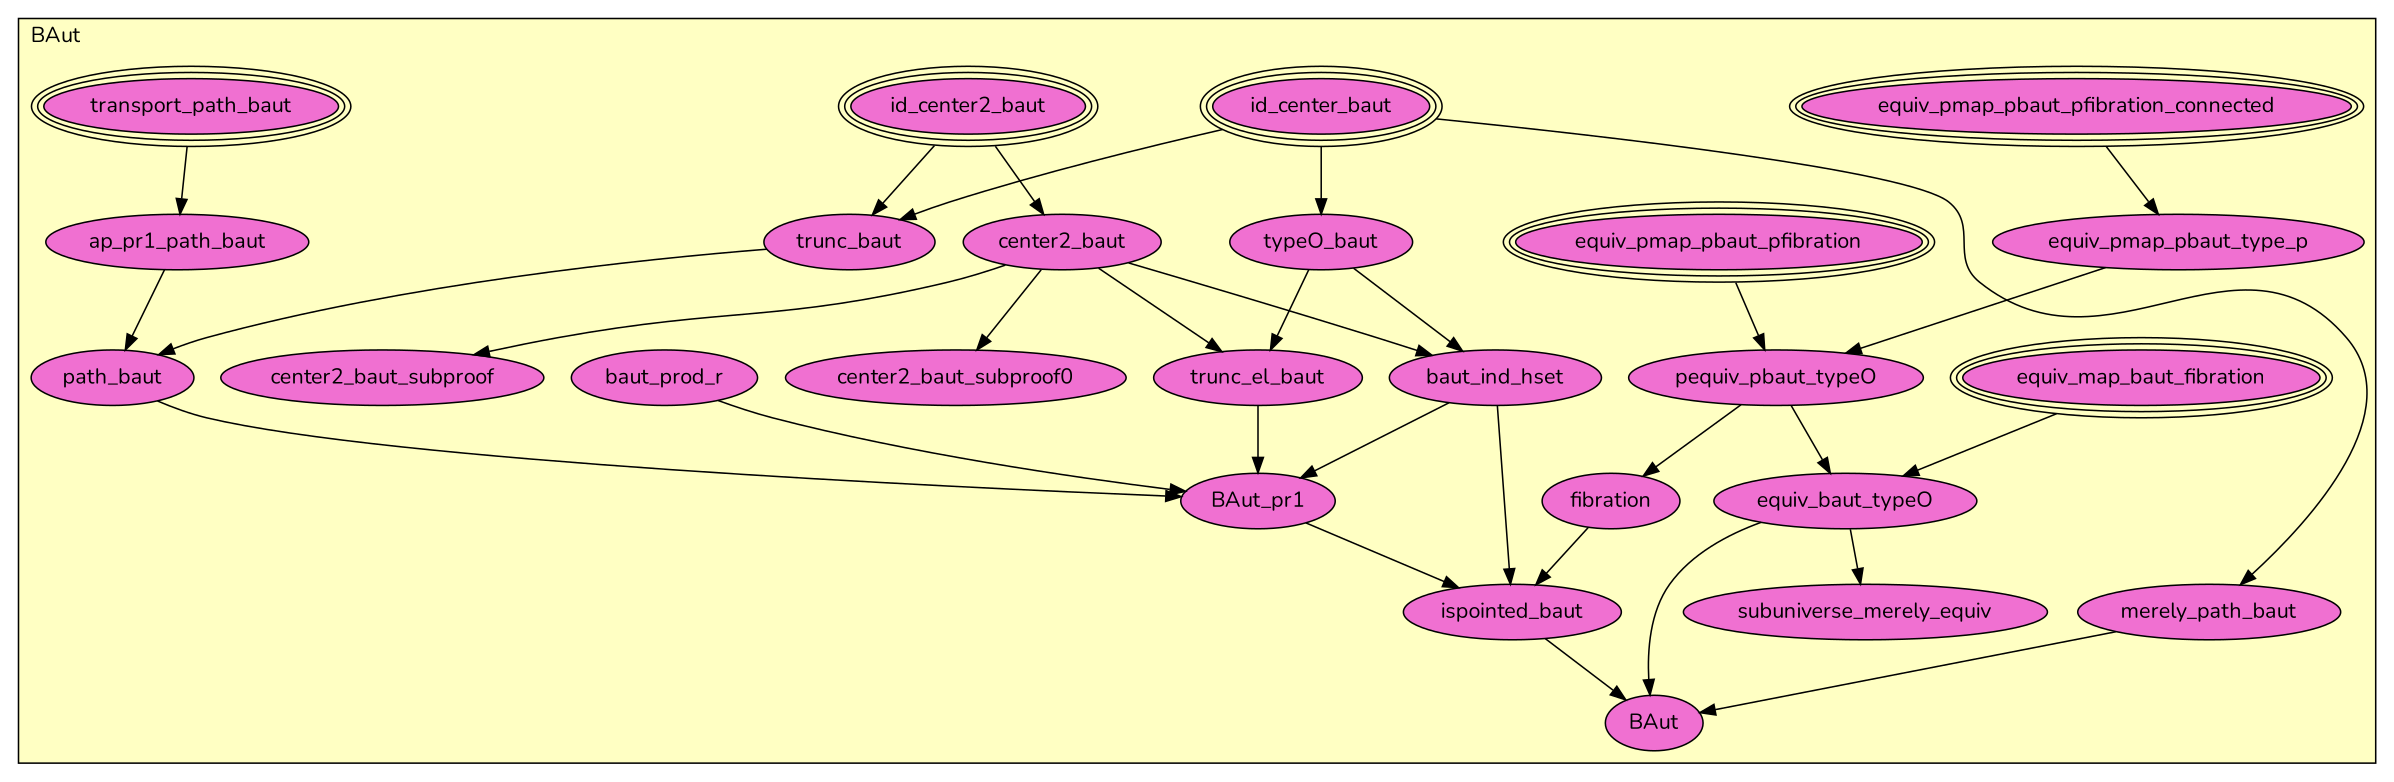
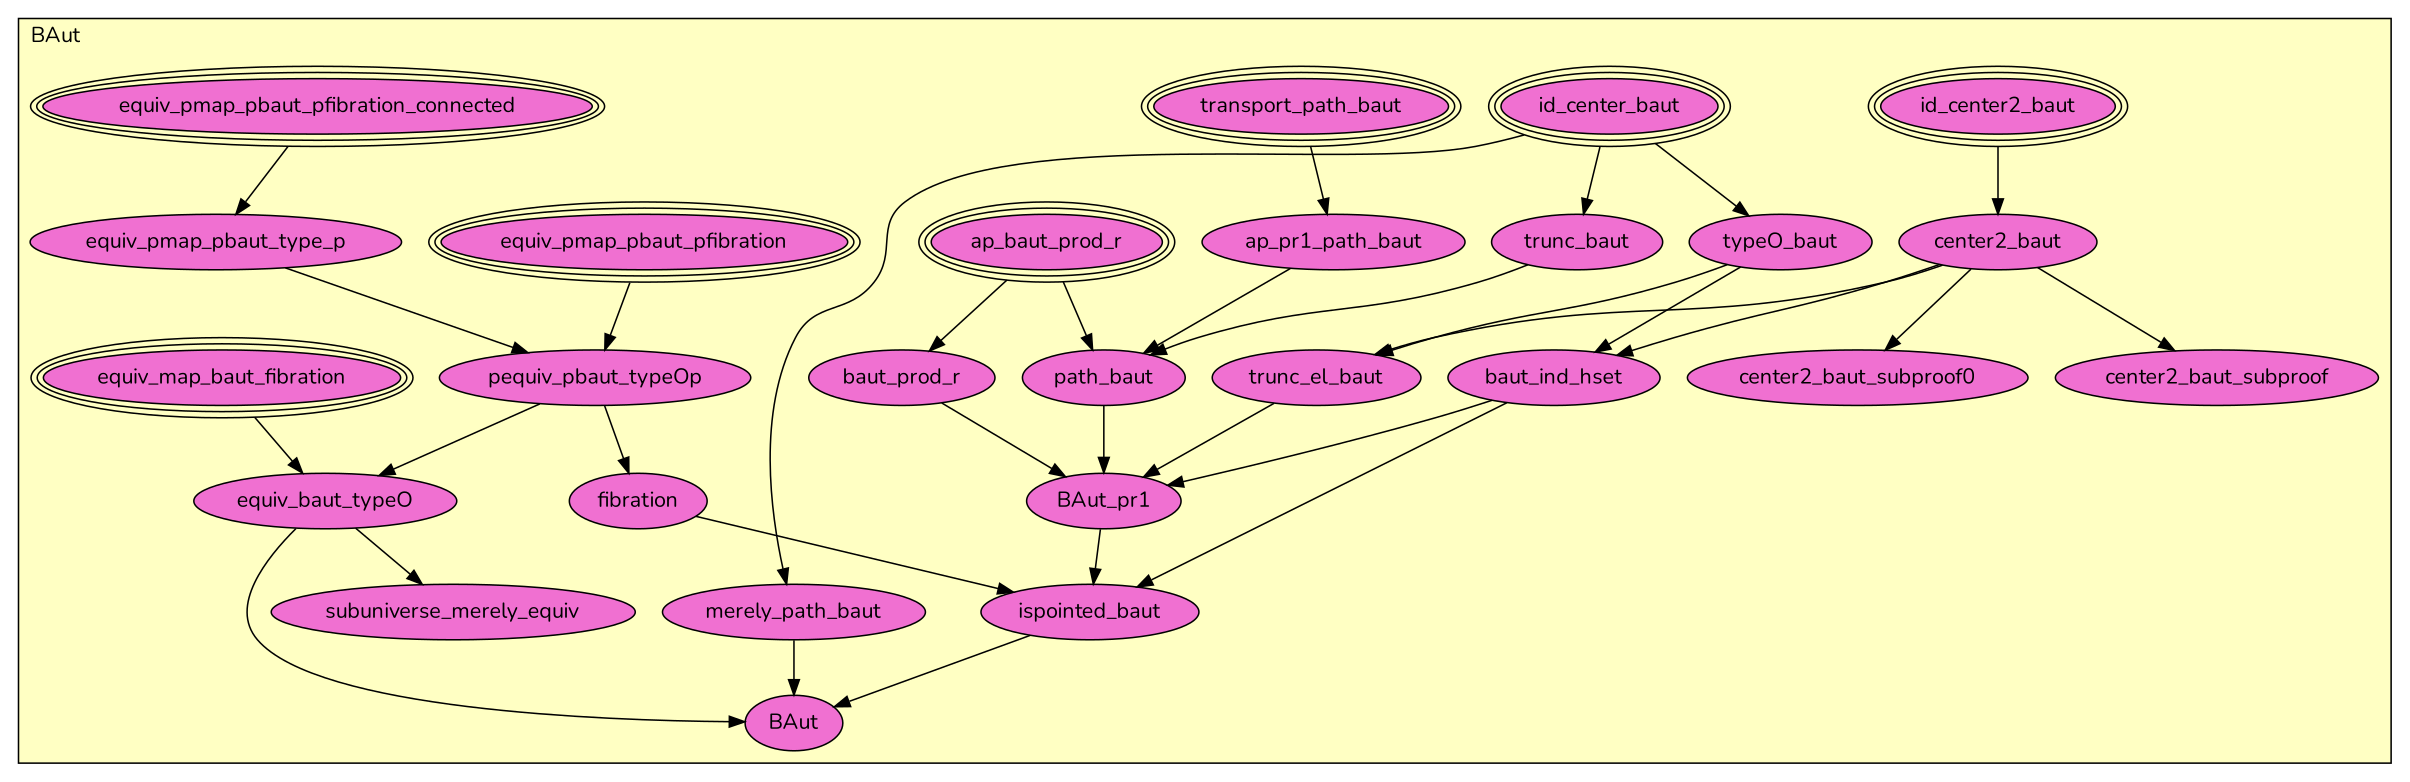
(909, 174) -> none
none -> (1047, 242)
(1776, 378) -> (595, 378)
